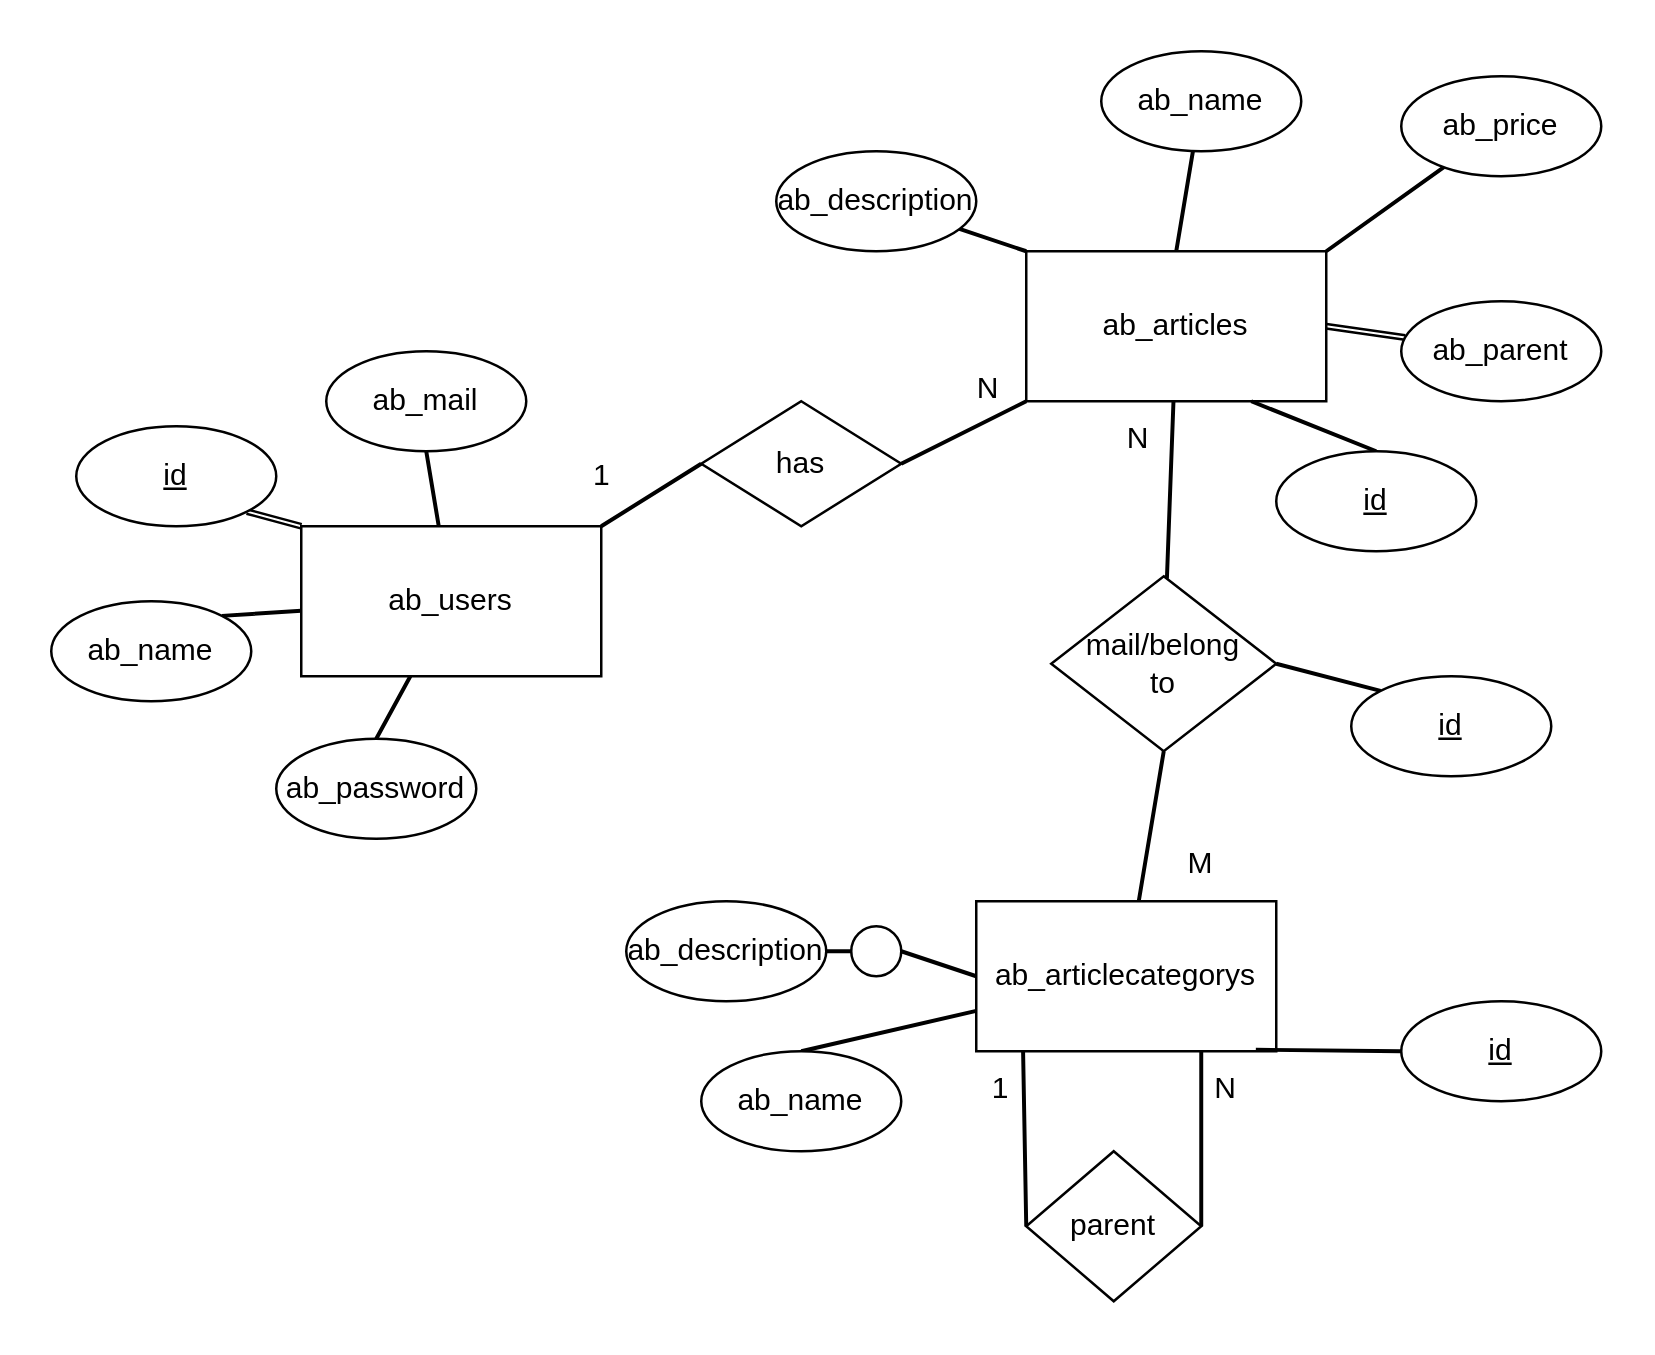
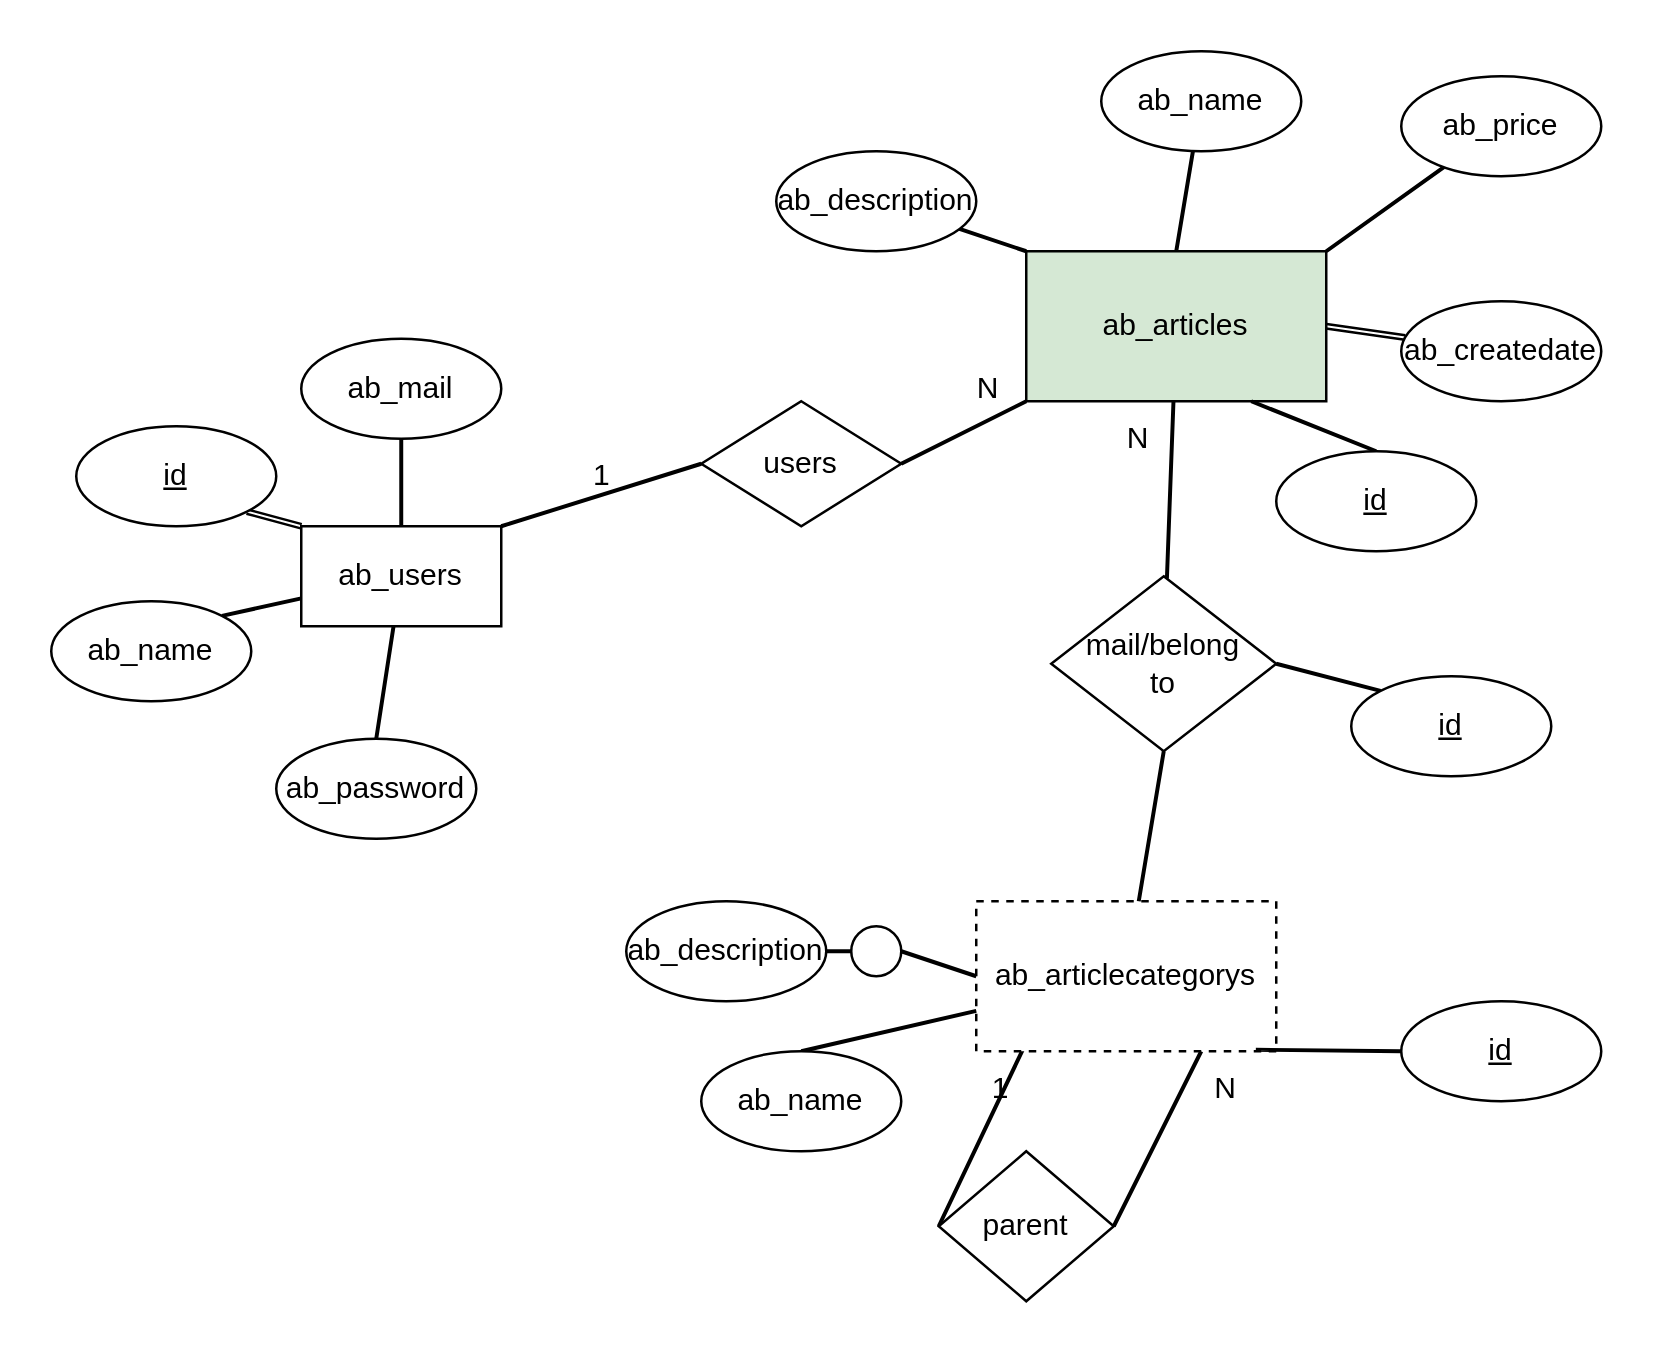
(1176, 326) -> (1176, 326)
(1501, 351) -> (1501, 351)
(426, 401) -> (401, 389)
(801, 464) -> (801, 464)
(451, 601) -> (401, 576)
(1201, 864) -> none
(1126, 976) -> (1126, 976)
(1114, 1226) -> (1026, 1226)
